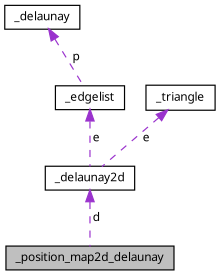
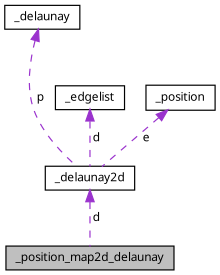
(69, 63) -> (34, 111)
(181, 98) -> (181, 98)
(95, 138) -> (95, 138)
